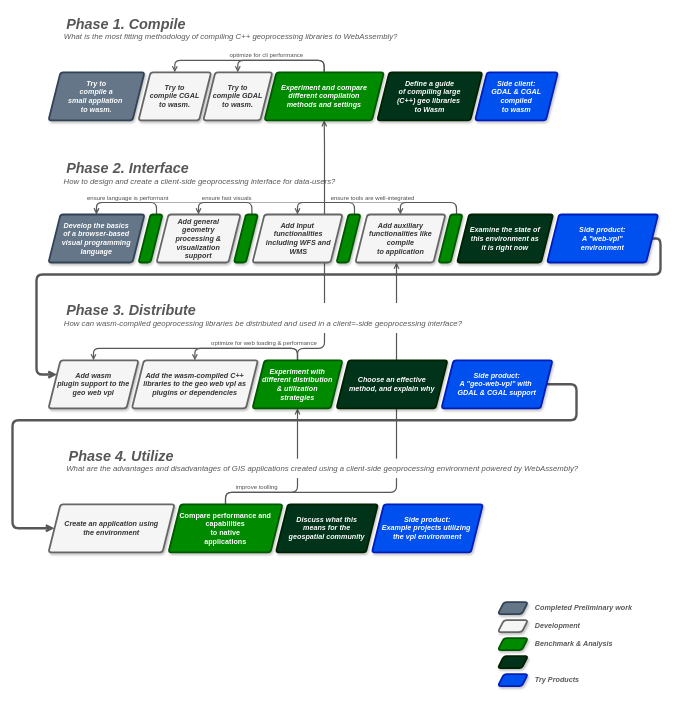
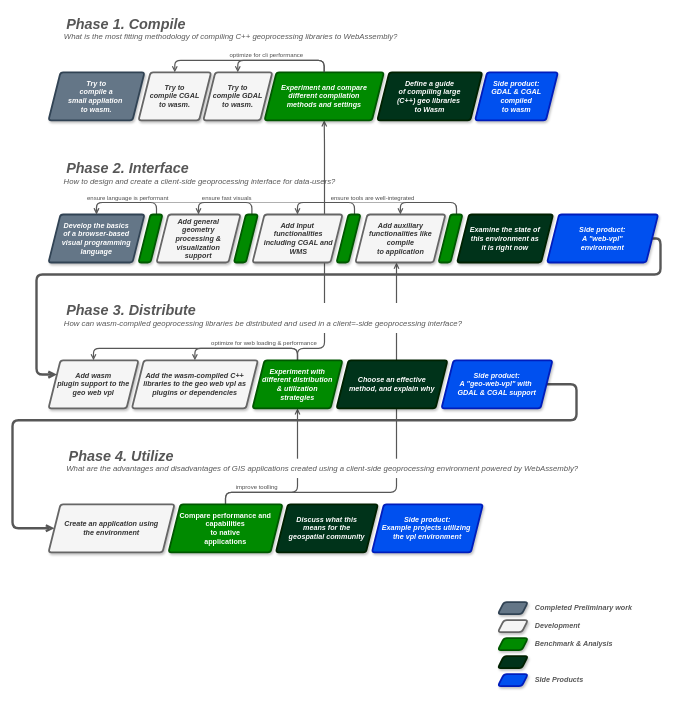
(516, 96) -> (516, 96)
(297, 239) -> (297, 239)
(558, 680) -> (560, 680)
